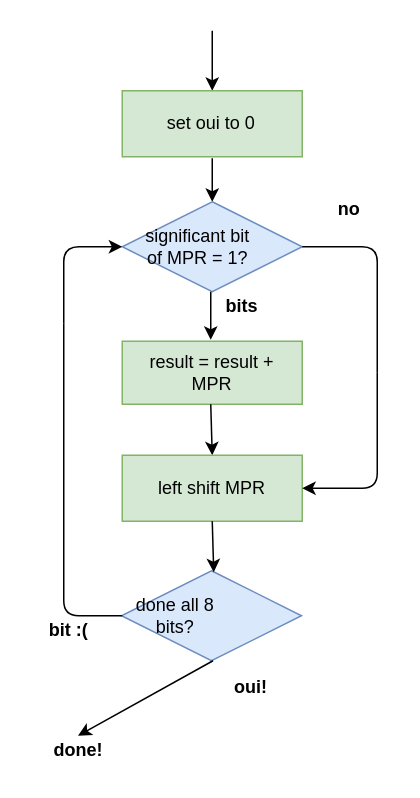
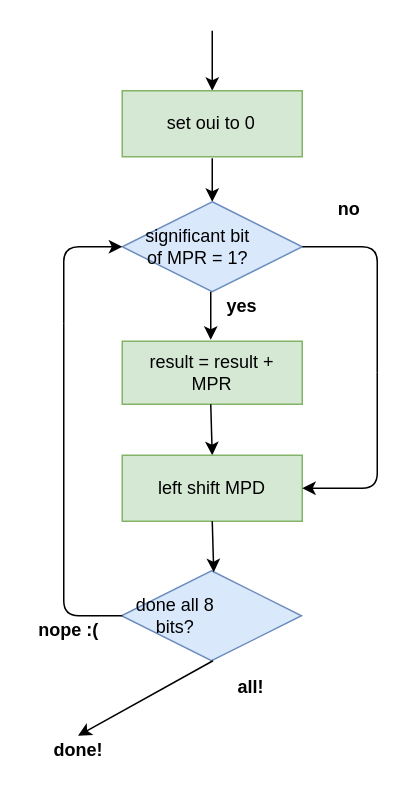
(242, 307) -> (242, 307)
(212, 488) -> (212, 488)
(69, 631) -> (69, 631)
(251, 688) -> (251, 688)
